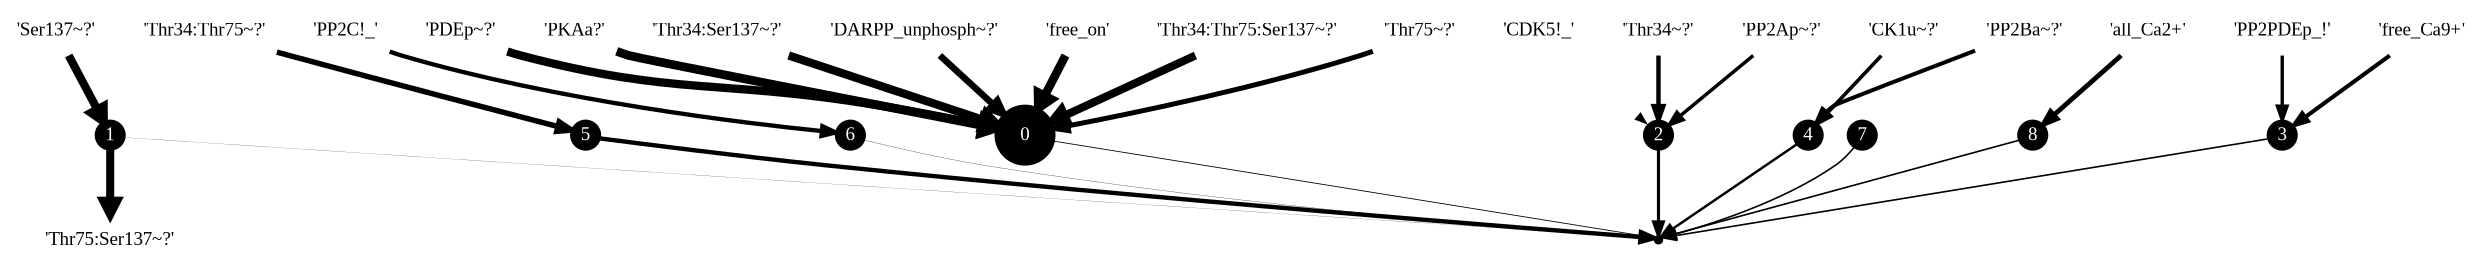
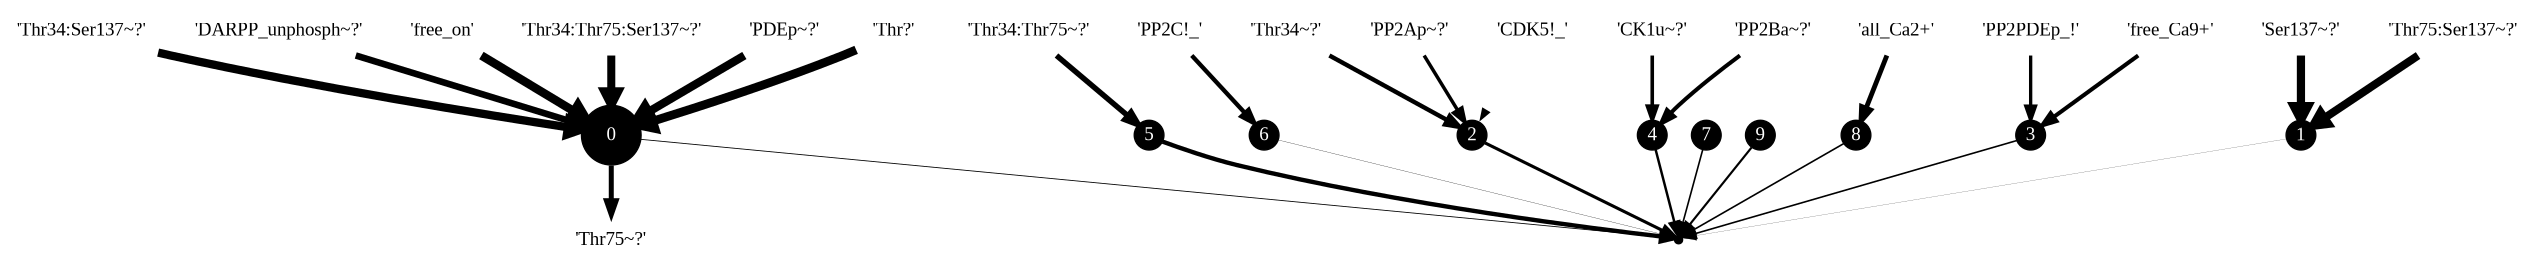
(575, 30) -> (894, 30)
(1221, 93) -> (611, 183)
none -> (1760, 135)
(110, 175) -> (2371, 87)
